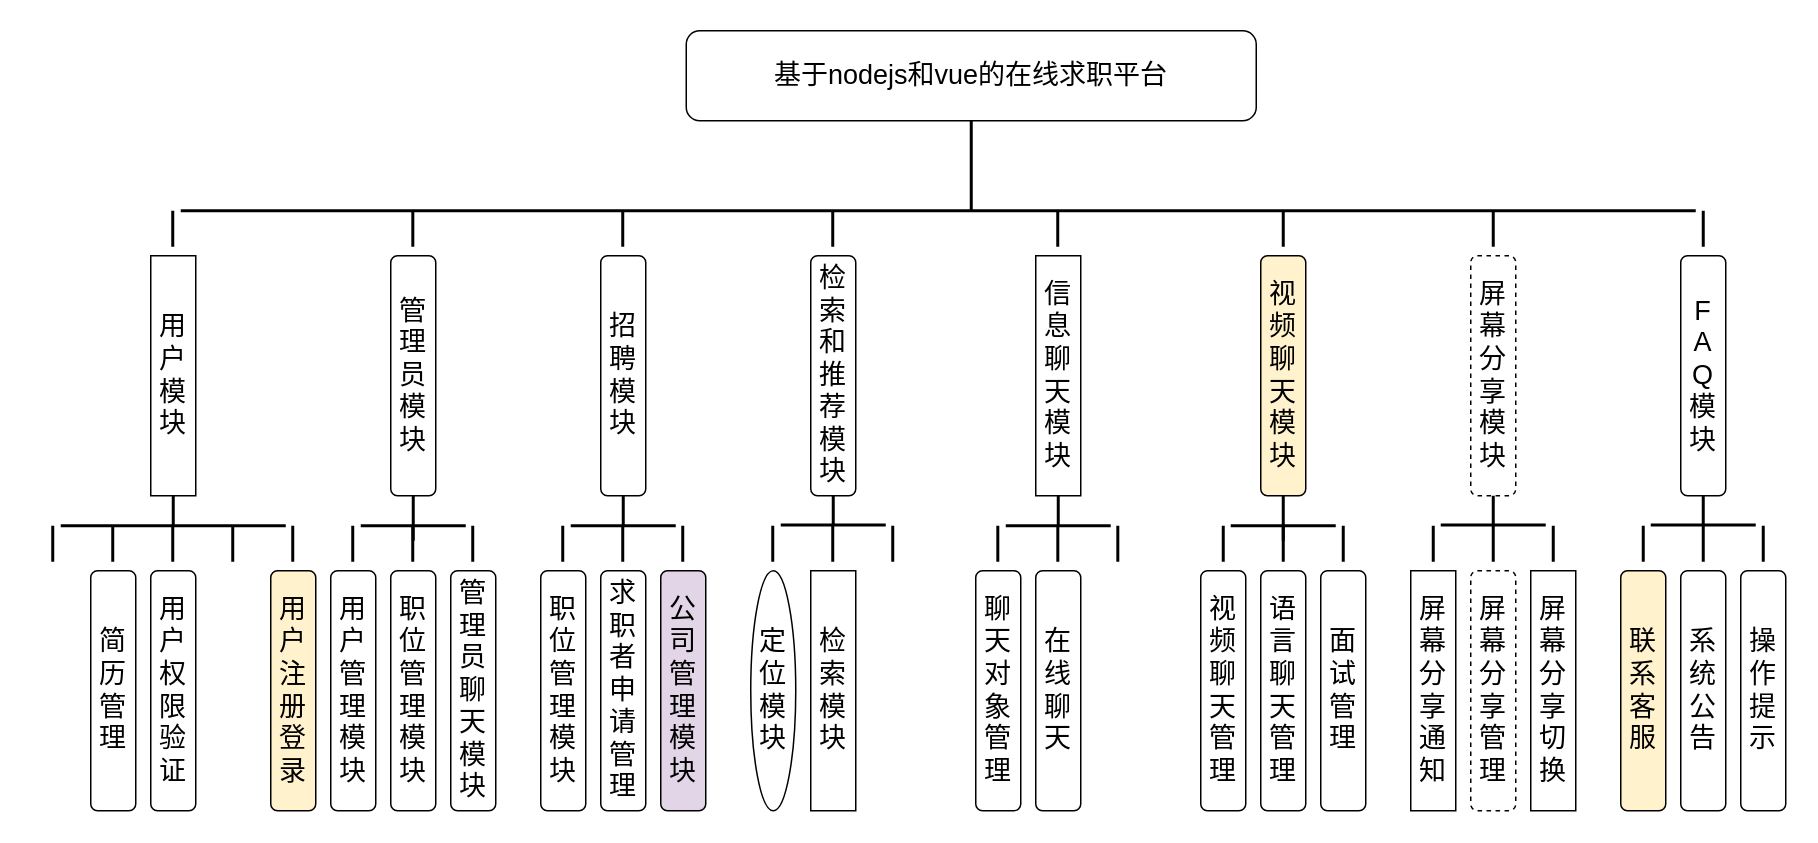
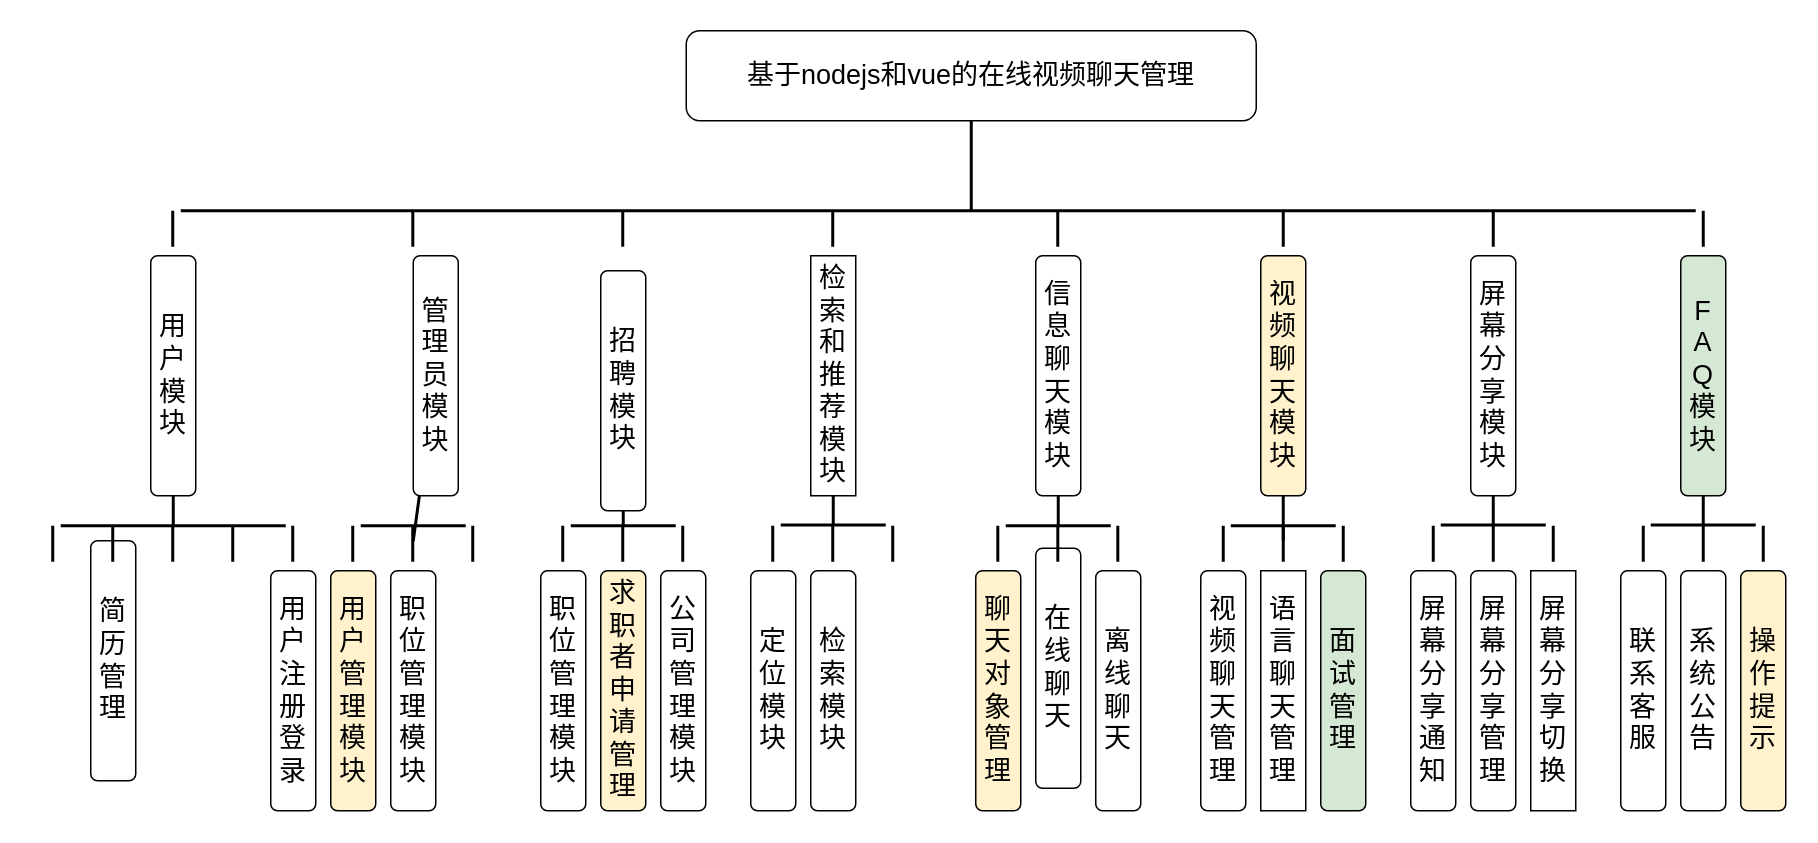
(971, 76) -> (971, 76)
(173, 376) -> (173, 376)
(413, 376) -> (436, 376)
(623, 376) -> (623, 391)
(833, 376) -> (833, 376)
(1058, 376) -> (1058, 376)
(1493, 376) -> (1493, 376)
(1703, 376) -> (1703, 376)
(113, 691) -> (113, 661)
(173, 691) -> none
(293, 691) -> (293, 691)
(353, 691) -> (353, 691)
(473, 691) -> none
(623, 691) -> (623, 691)
(683, 691) -> (683, 691)
(773, 691) -> (773, 691)
(833, 691) -> (833, 691)
(998, 691) -> (998, 691)
(1058, 691) -> (1058, 668)
none -> (1118, 691)
(1283, 691) -> (1283, 691)
(1343, 691) -> (1343, 691)
(1433, 691) -> (1433, 691)
(1493, 691) -> (1493, 691)
(1643, 691) -> (1643, 691)
(1763, 691) -> (1763, 691)
